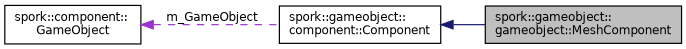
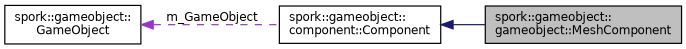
(73, 25) -> (73, 25)
